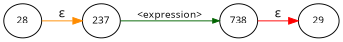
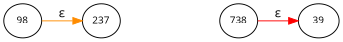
(23, 21) -> (23, 21)
(167, 21) -> none
(319, 21) -> (319, 21)
